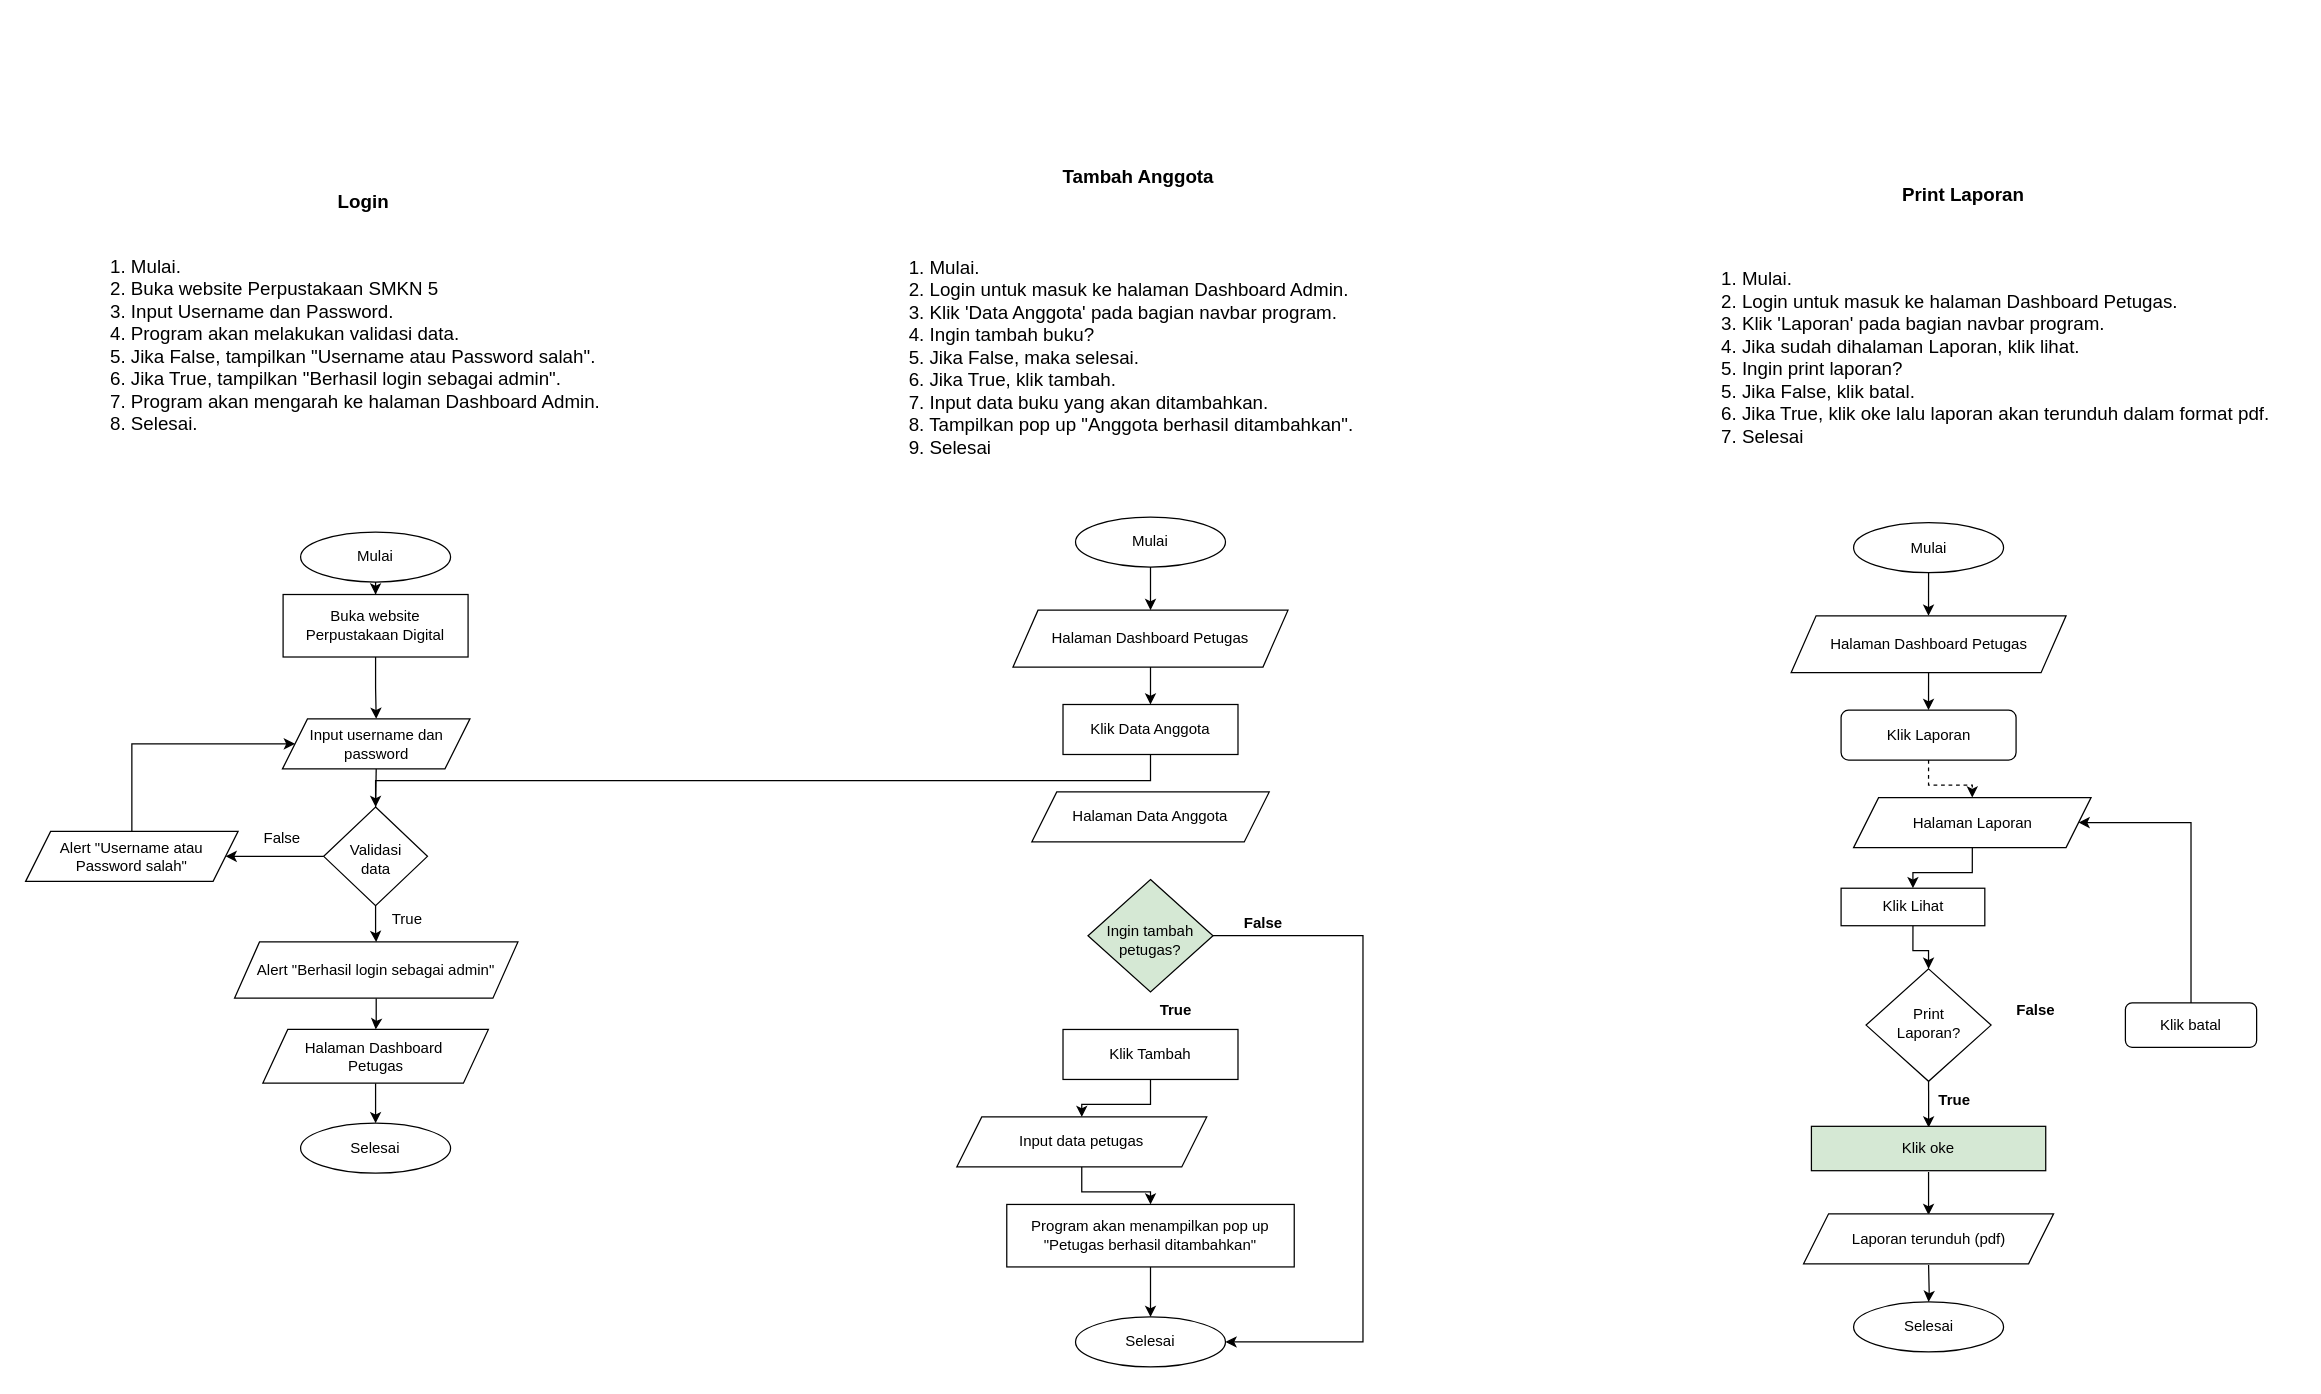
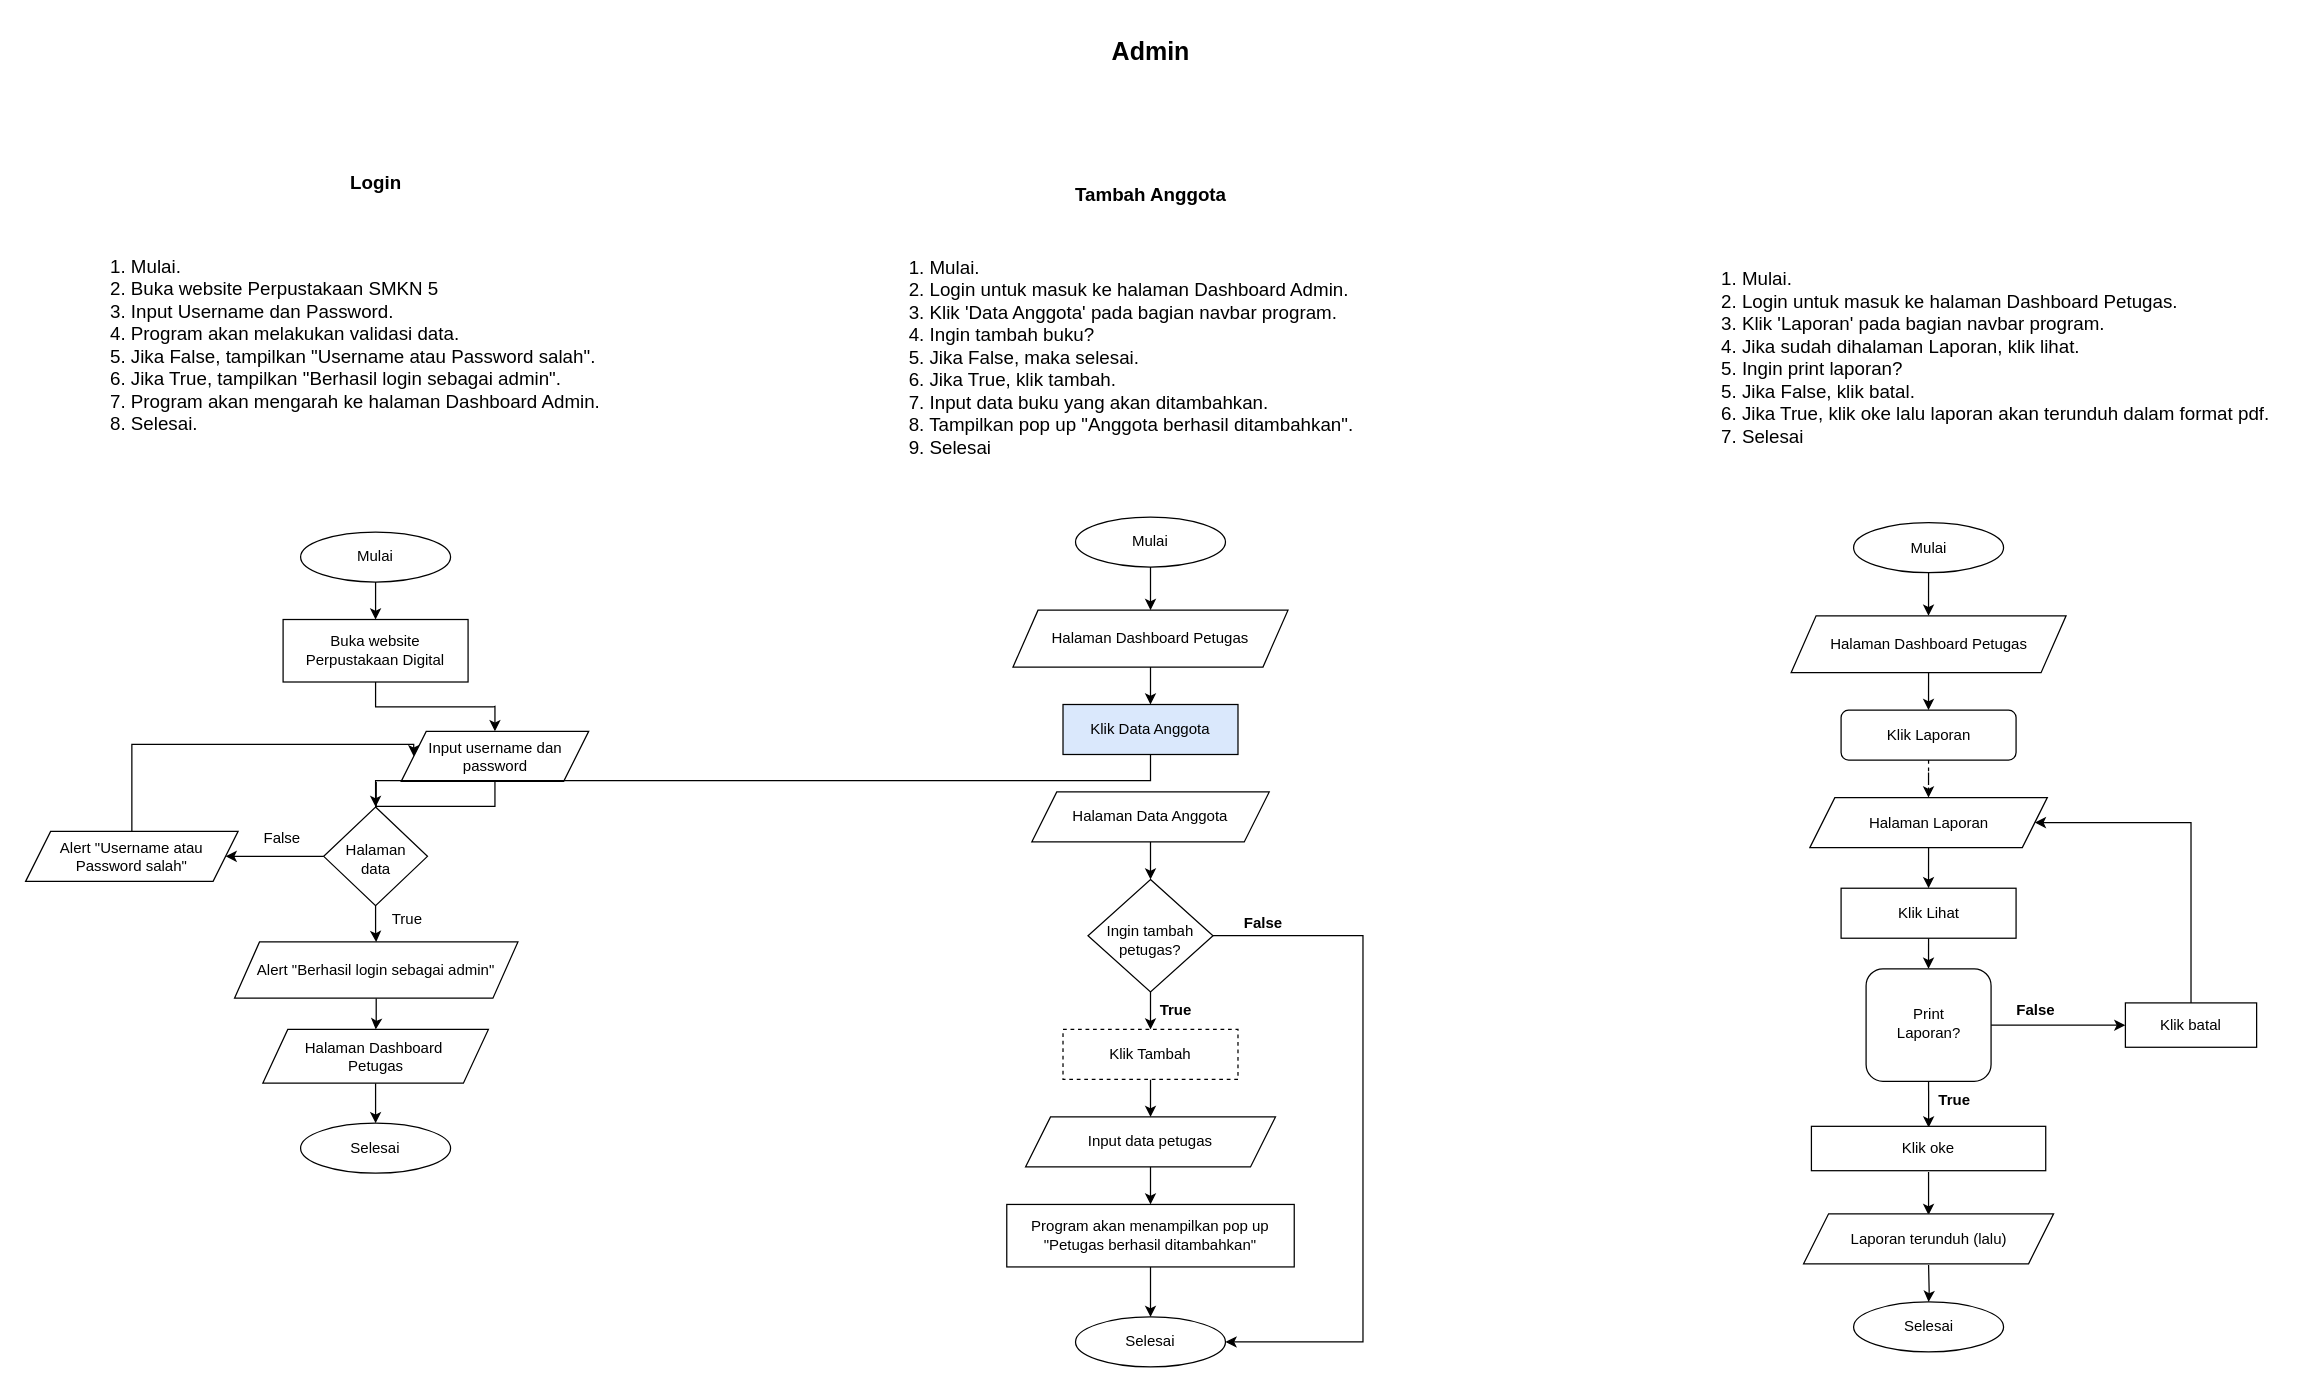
none -> (1151, 51)
(1138, 176) -> (1151, 194)
(1963, 194) -> none
(363, 201) -> (376, 182)
(376, 626) -> (376, 651)
(1151, 729) -> (1151, 729)
(376, 744) -> (495, 756)
(1973, 823) -> (1929, 823)
(376, 859) -> (376, 859)
none -> (1151, 865)
(1913, 907) -> (1929, 913)
(1151, 936) -> (1151, 936)
none -> (1151, 1015)
(1929, 1025) -> (1929, 1025)
none -> (2054, 1025)
(2191, 1025) -> (2191, 1025)
(1151, 1054) -> (1151, 1054)
(1082, 1142) -> (1151, 1142)
(1929, 1148) -> (1929, 1148)
(1929, 1239) -> (1929, 1239)
